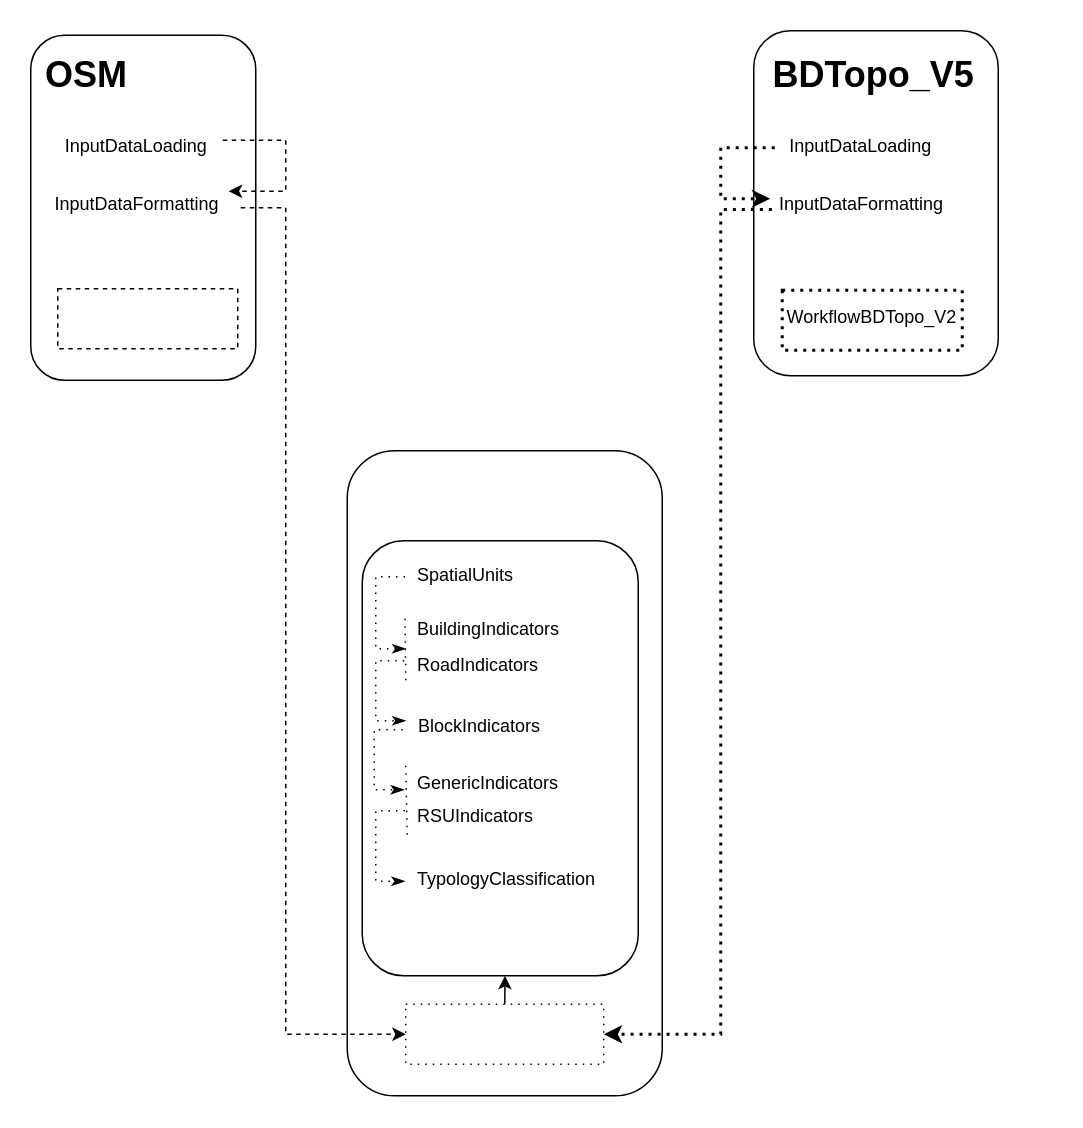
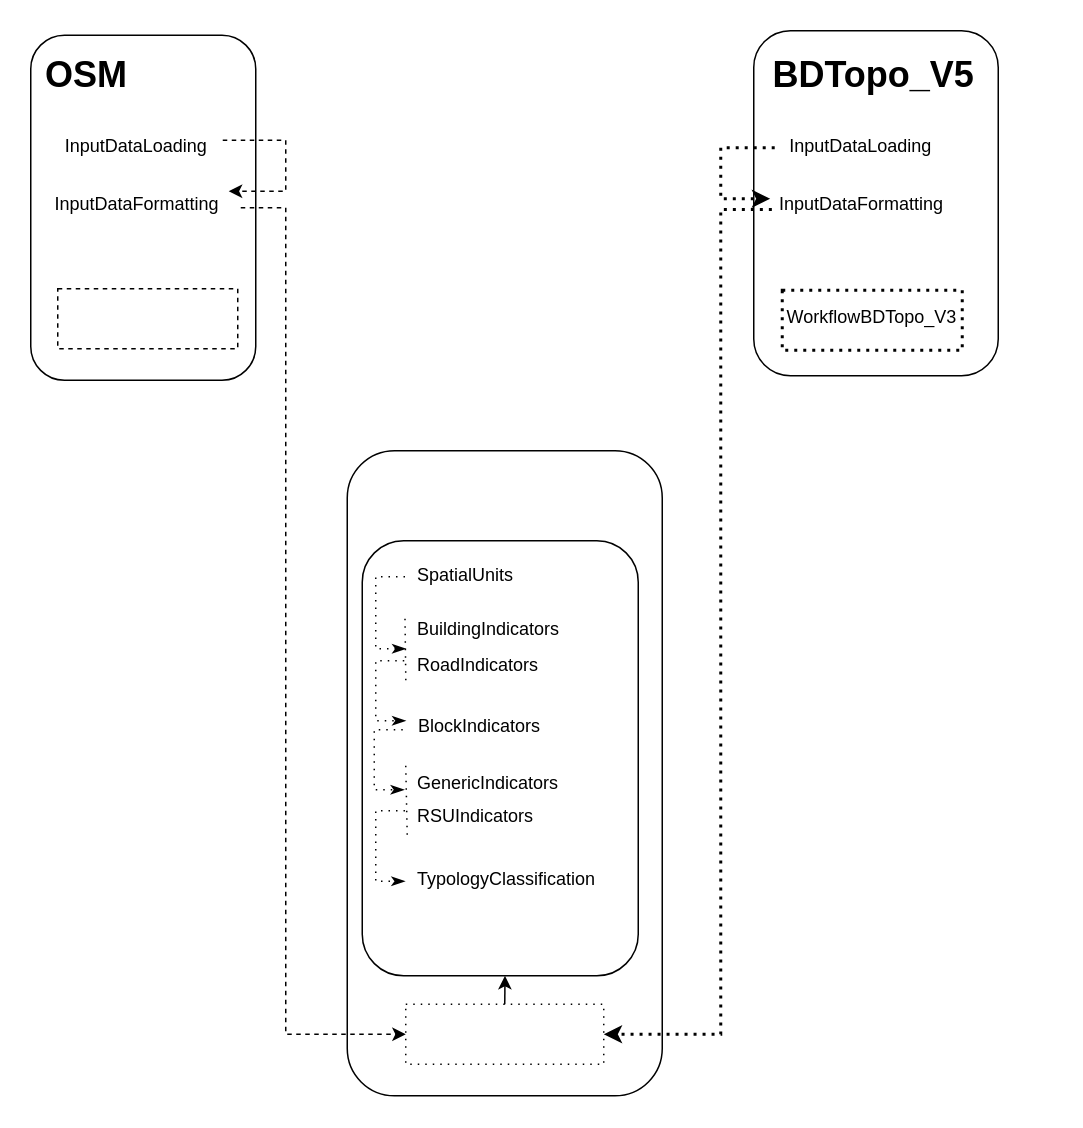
(872, 311) -> (872, 311)
